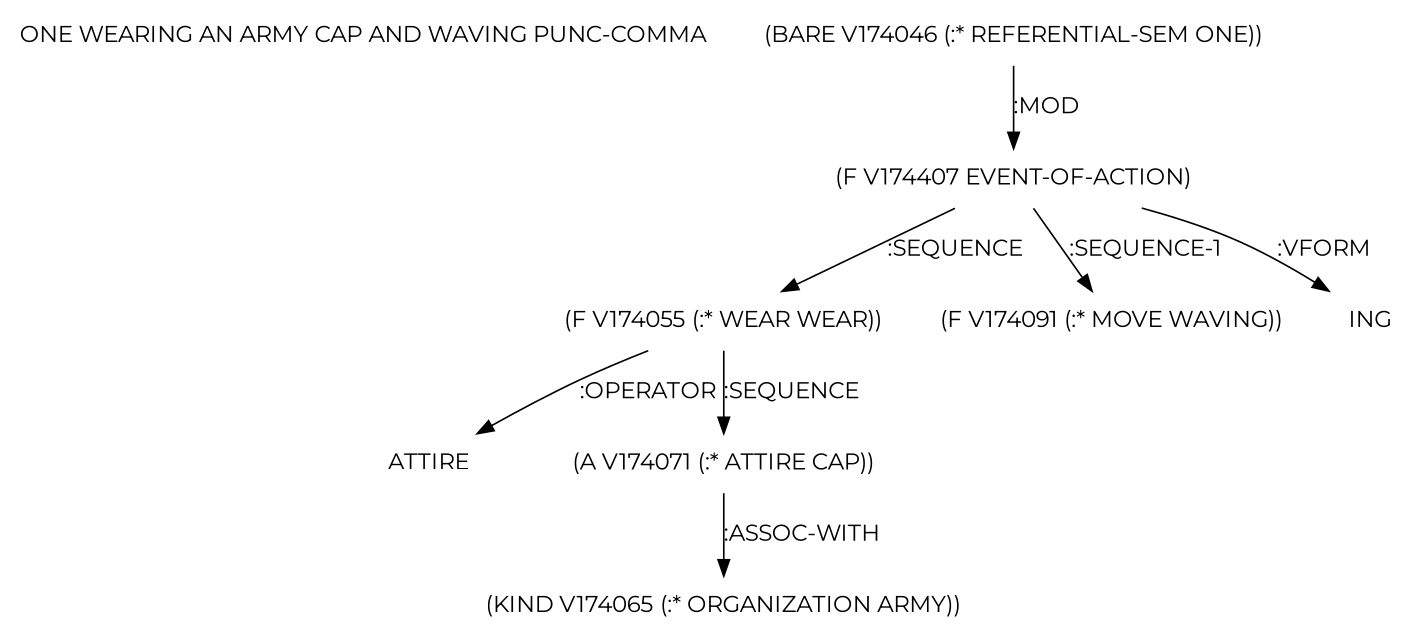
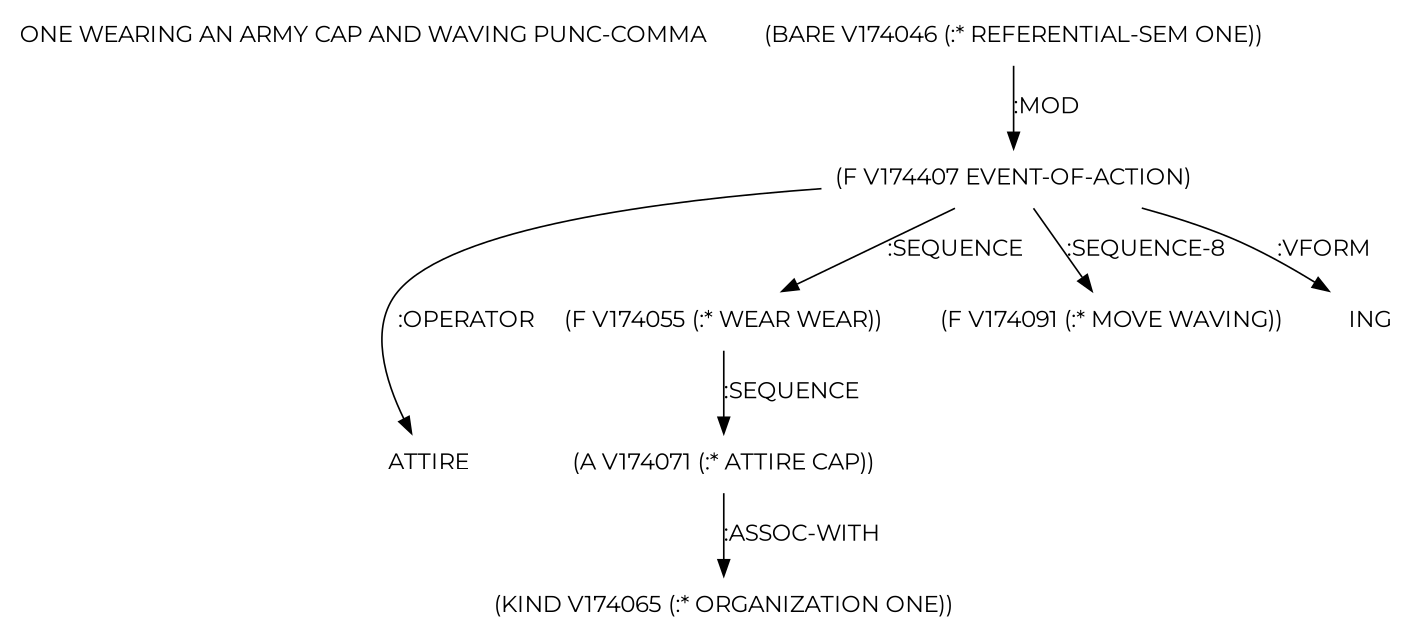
(1146, 250) -> (1146, 250)
(568, 385) -> (536, 228)
(724, 606) -> (724, 606)
